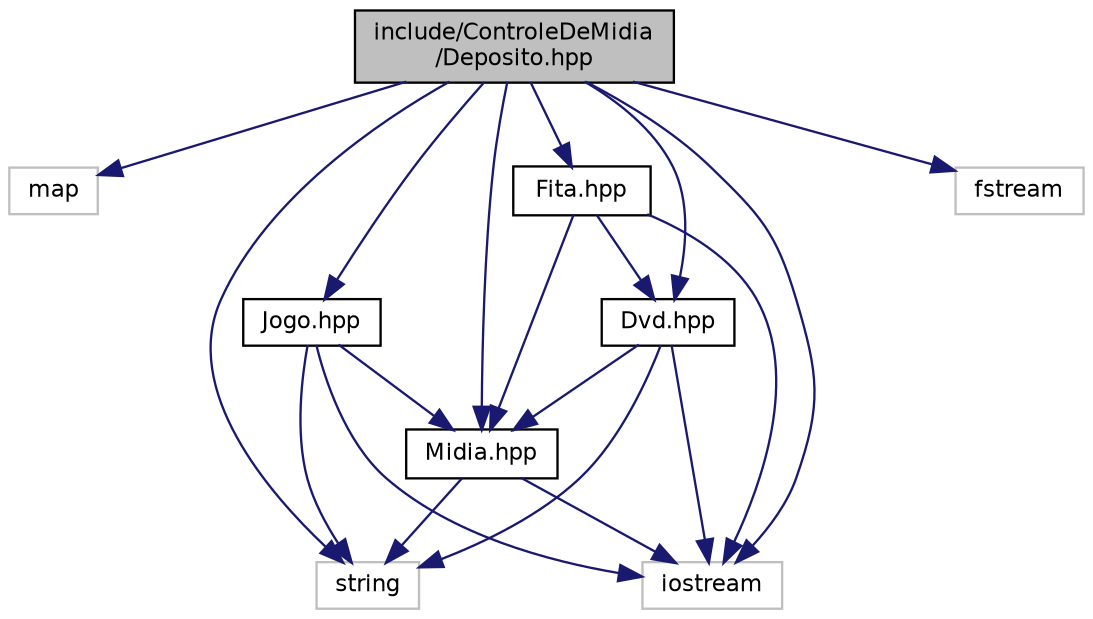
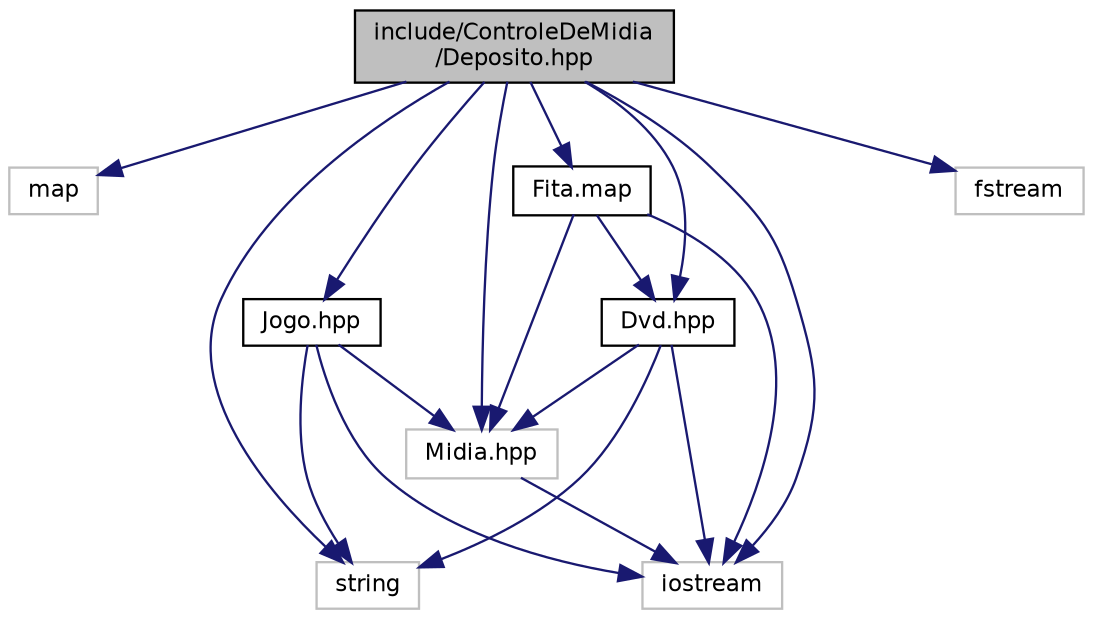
(582, 191) -> (582, 191)
(482, 454) -> (482, 454)
(423, 522) -> none
